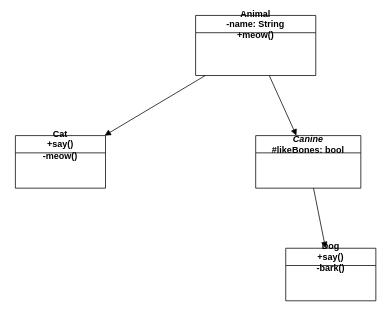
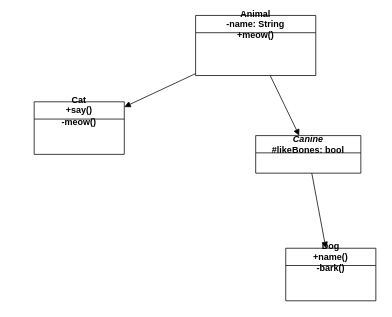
(60, 162) -> (79, 128)
(308, 162) -> (308, 154)
(330, 257) -> (330, 257)
